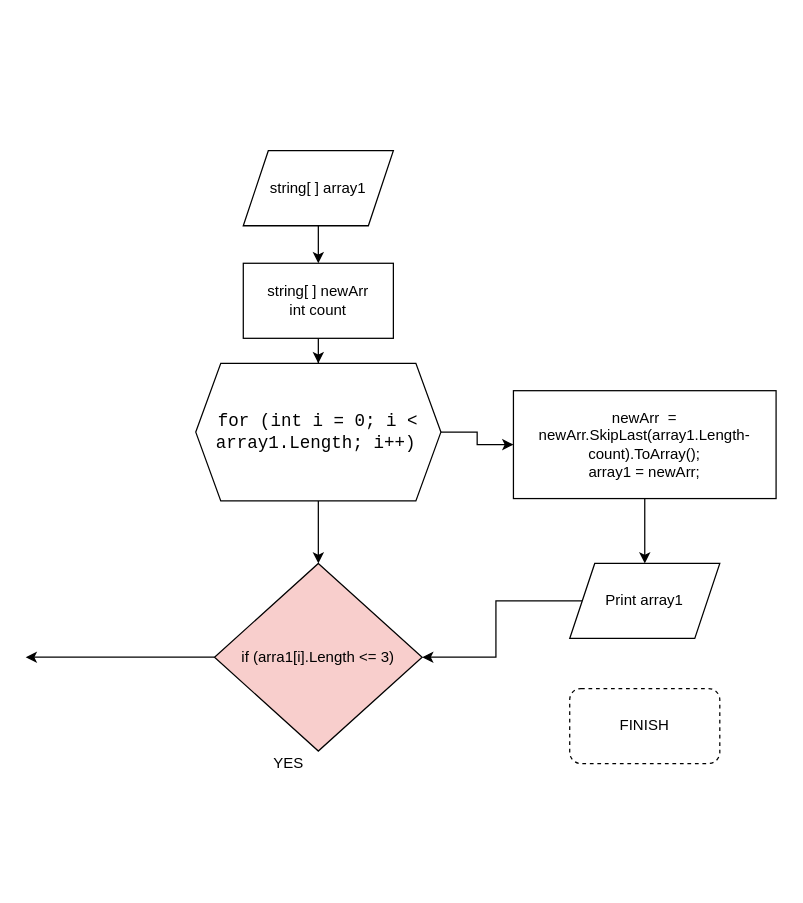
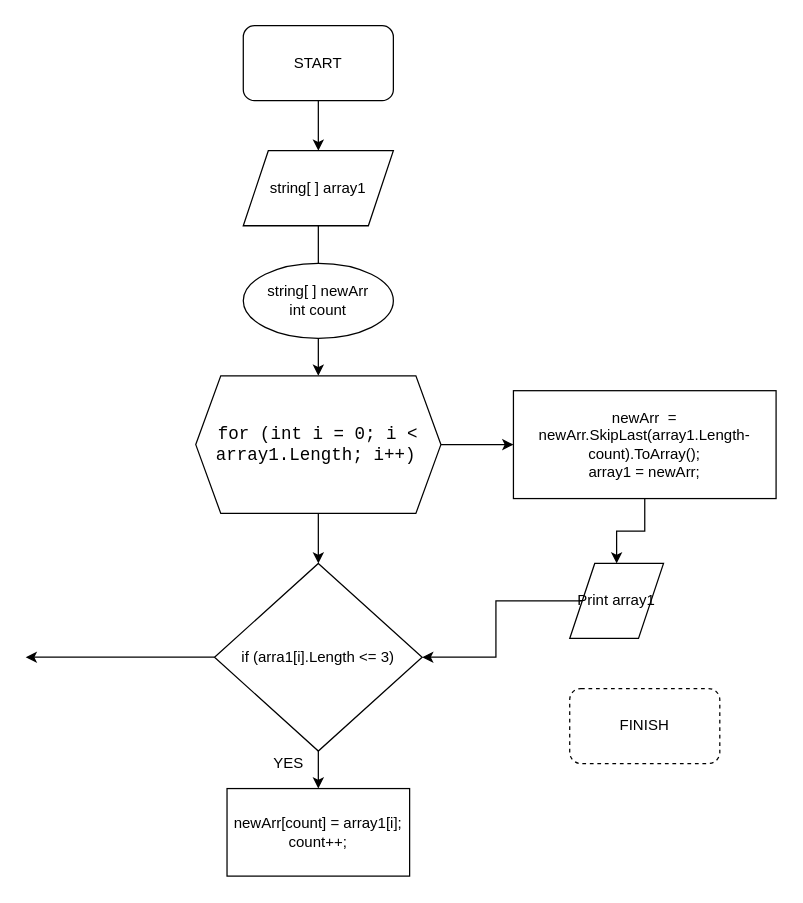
none -> (318, 63)
none -> (318, 122)
(318, 253) -> (318, 257)
(318, 301) -> (318, 301)
(318, 432) -> (318, 444)
(644, 601) -> (616, 601)
(318, 657) -> (318, 657)
none -> (318, 774)
none -> (318, 832)
